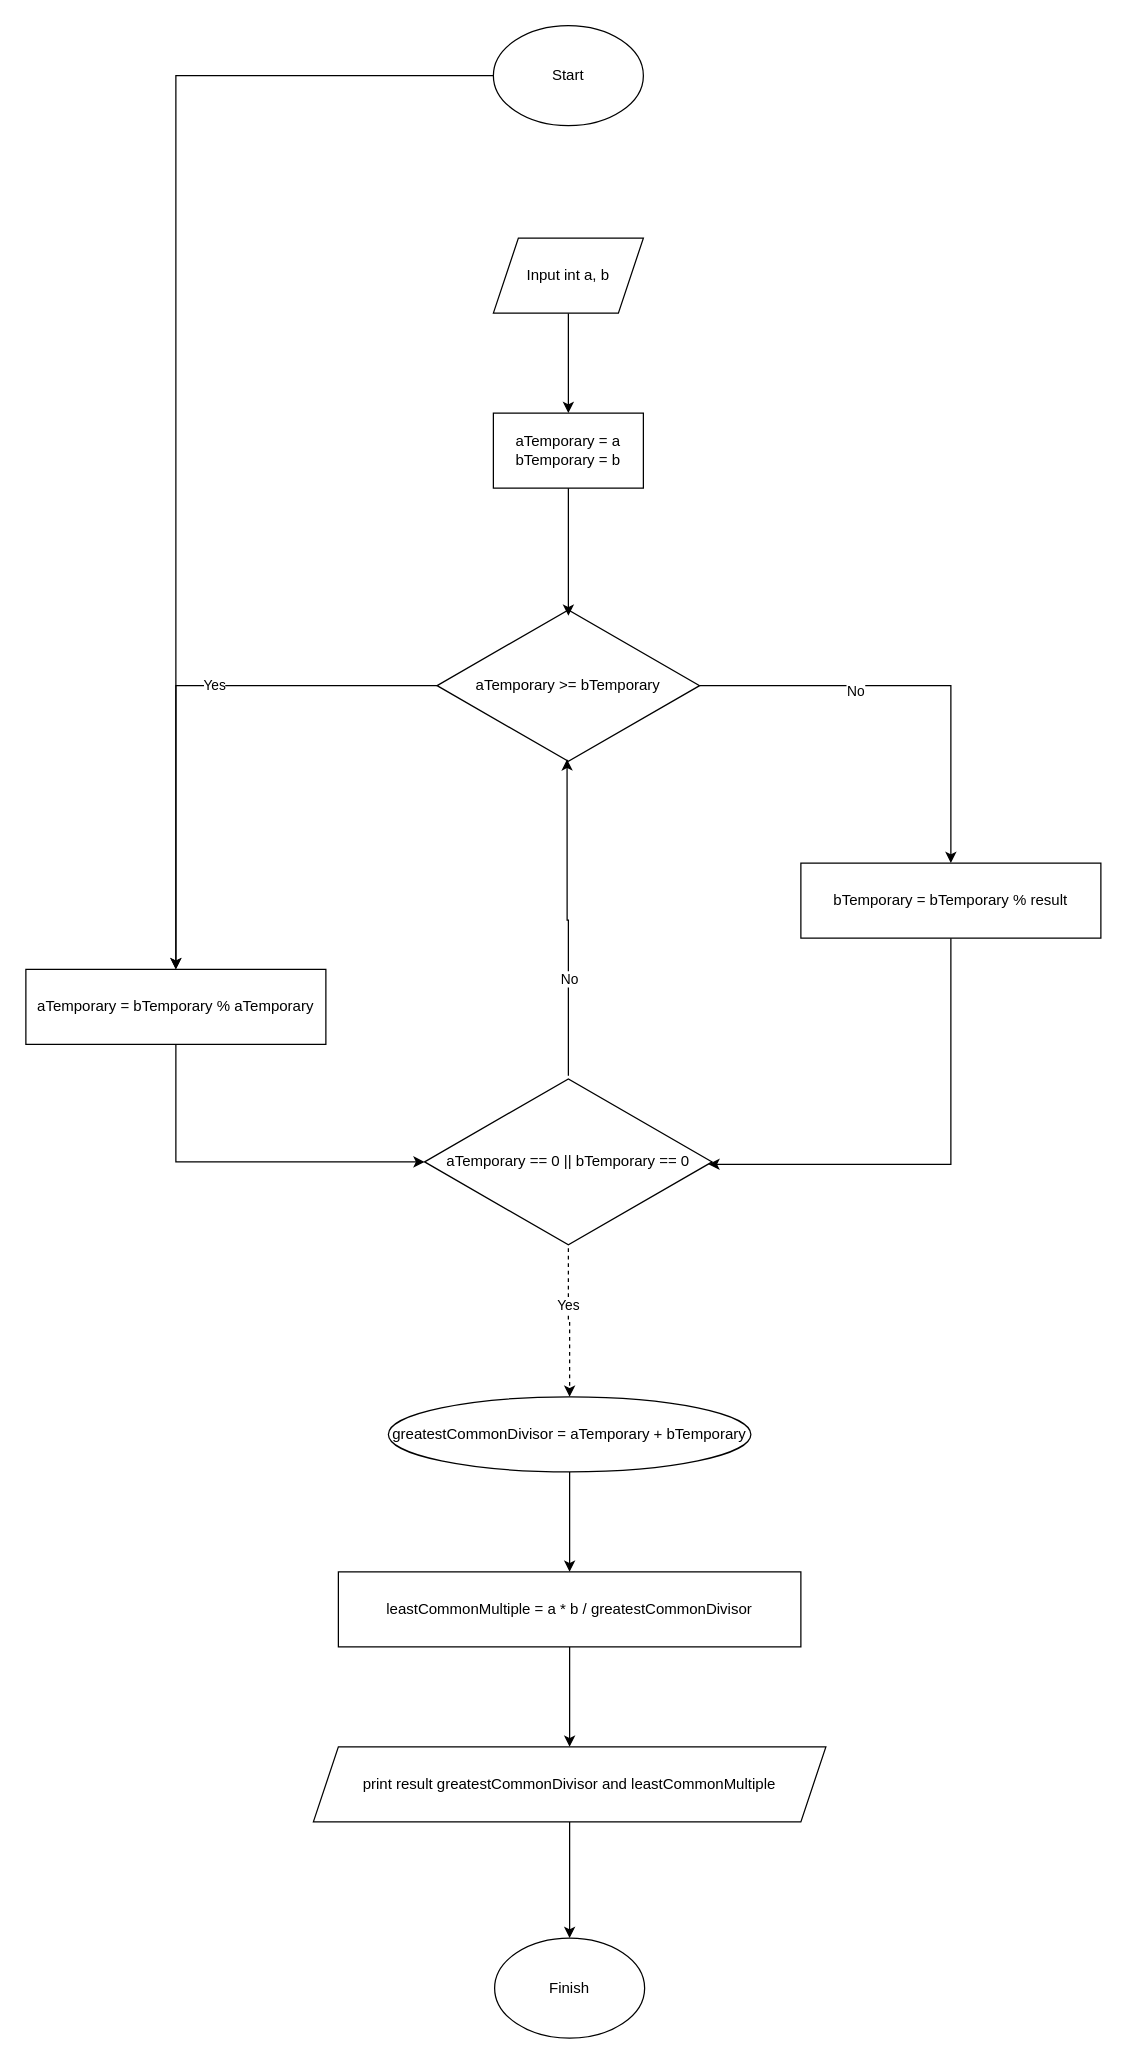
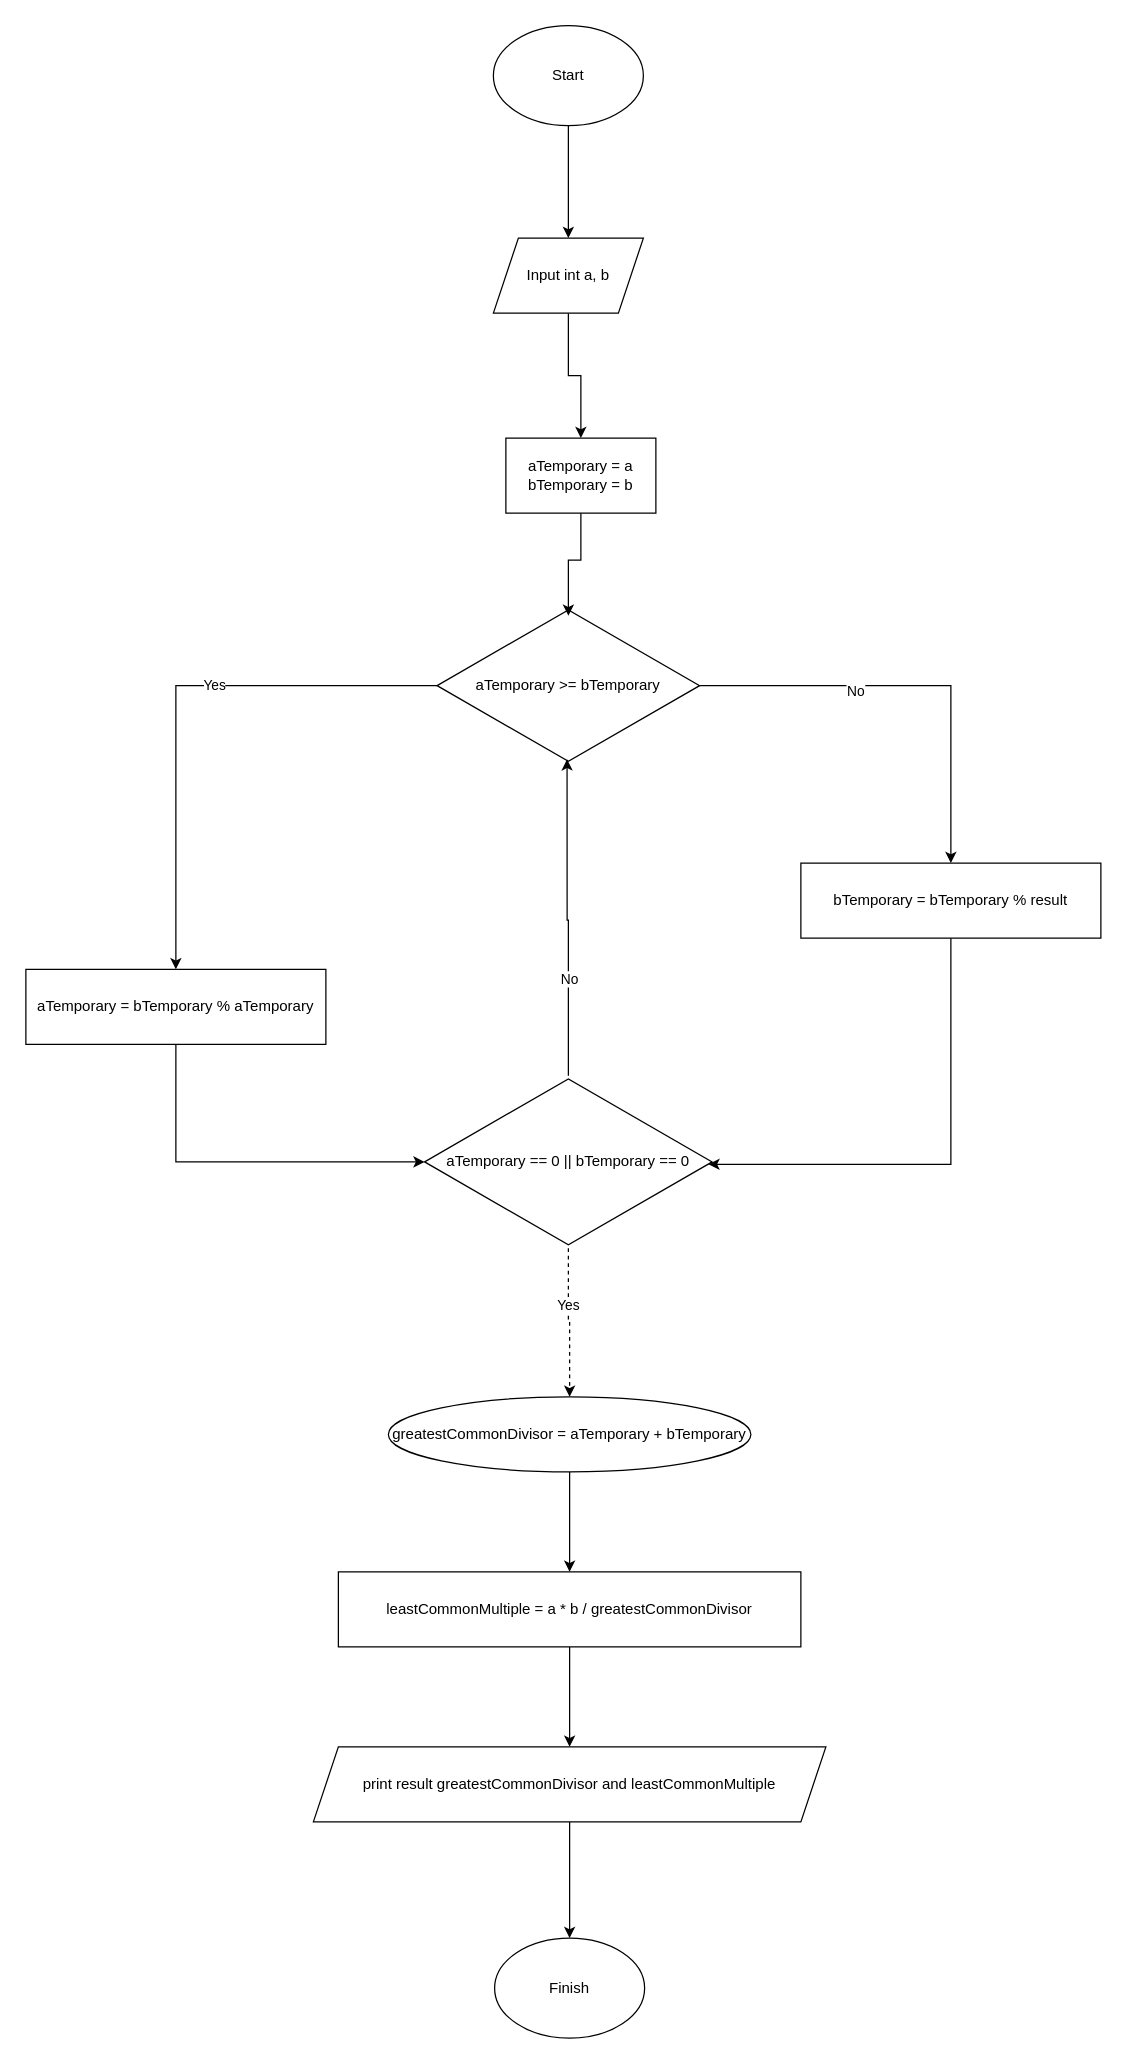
(176, 220) -> (568, 178)
(568, 451) -> (581, 476)
